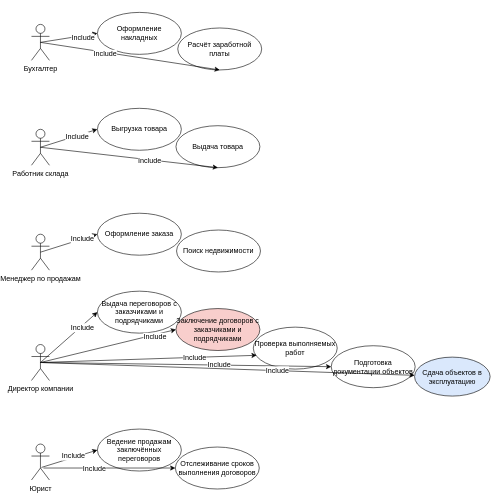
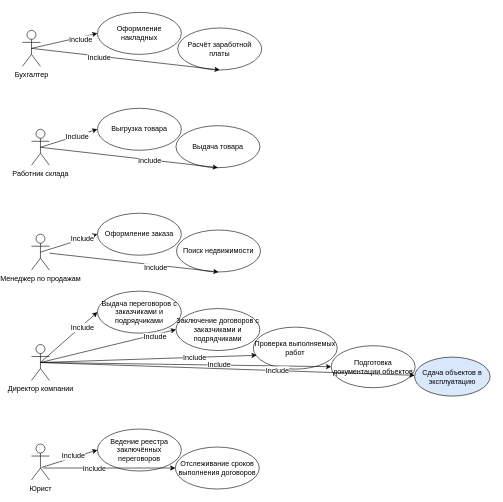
(41, 42) -> (32, 48)
none -> (123, 261)
(218, 330) -> (218, 330)
(140, 450) -> (140, 450)
